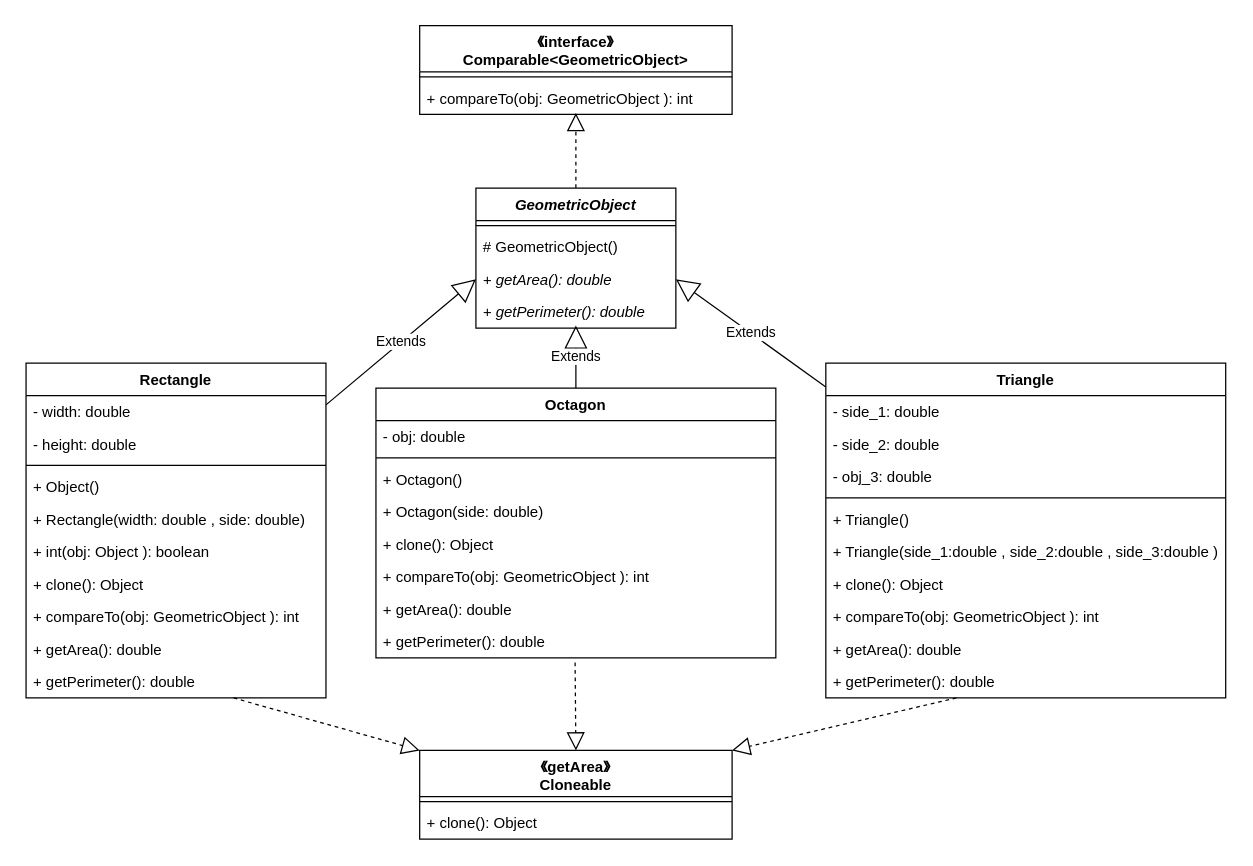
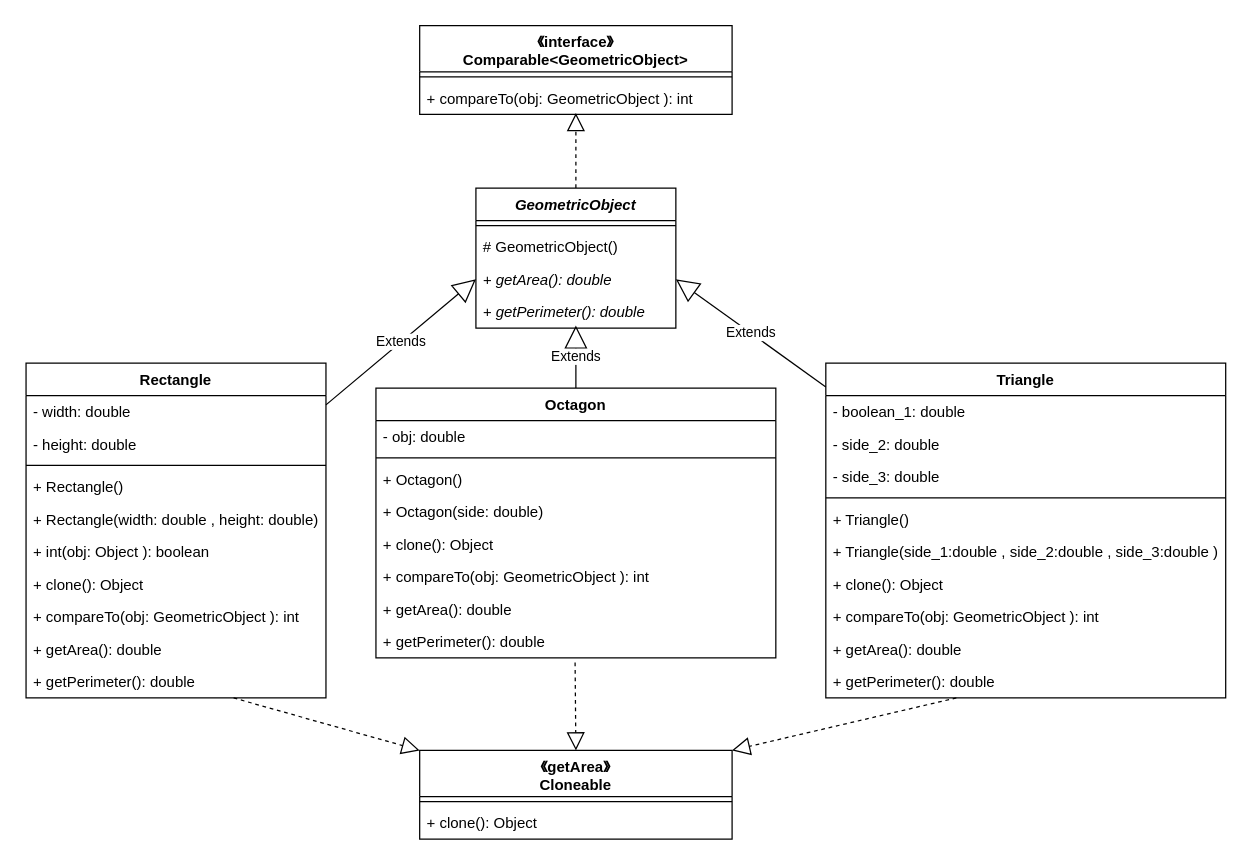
(890, 413) -> (903, 413)
(888, 478) -> (890, 478)
(73, 488) -> (83, 488)
(181, 520) -> (190, 520)
